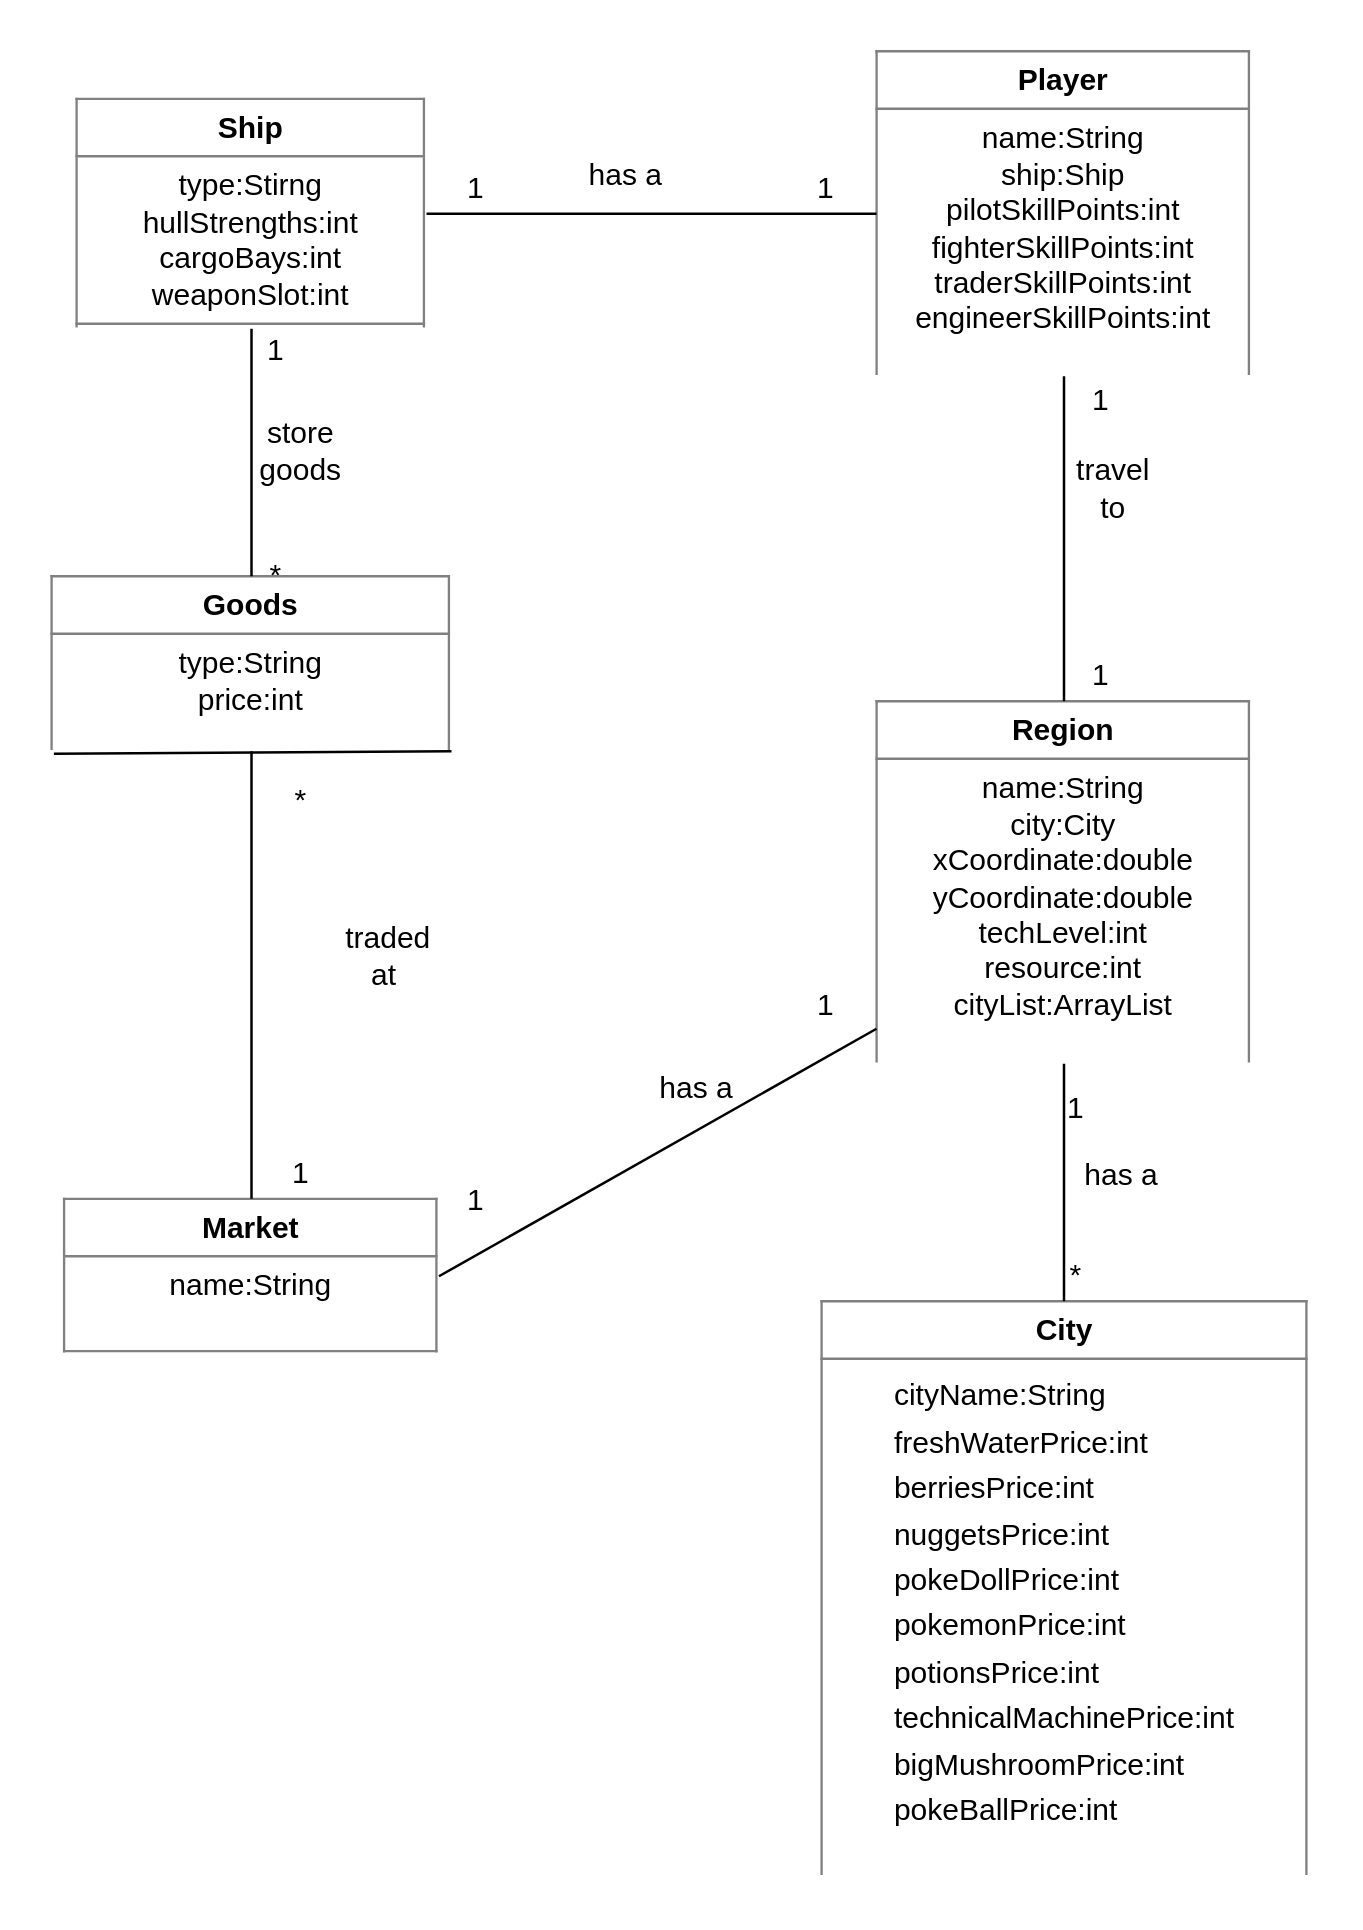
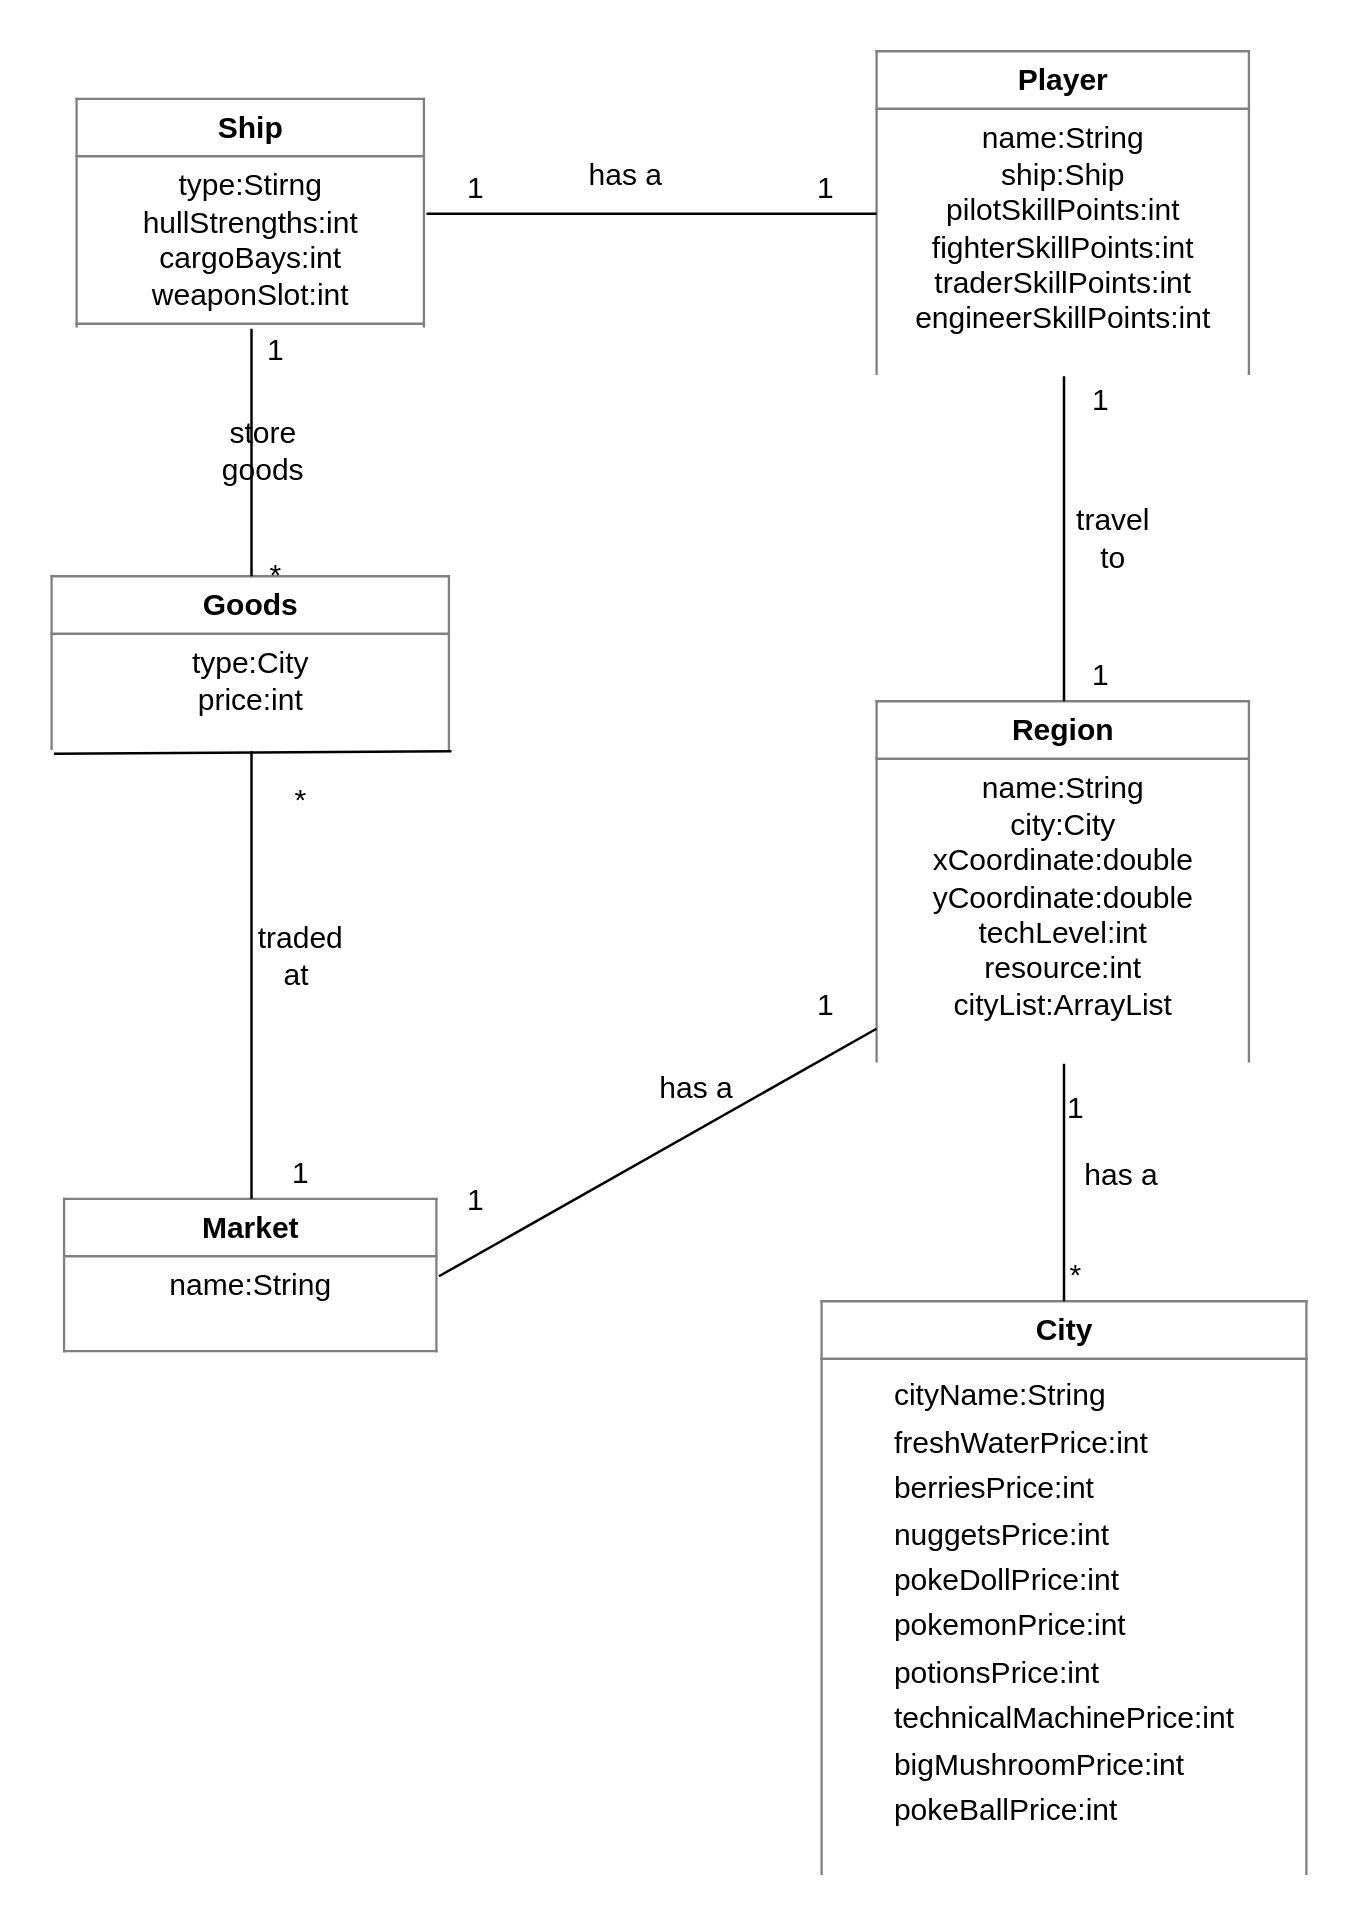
(301, 451) -> (264, 451)
(1114, 489) -> (1114, 539)
(136, 630) -> (119, 630)
(389, 956) -> (301, 956)
